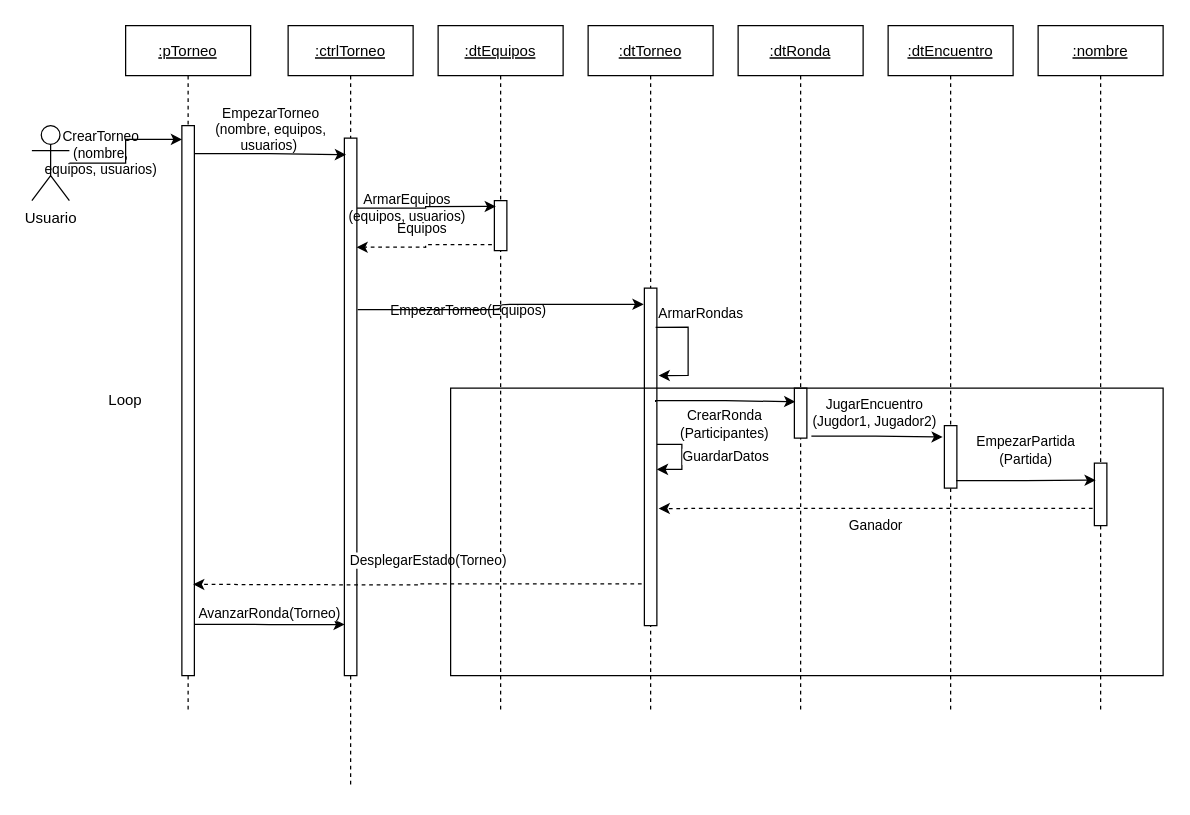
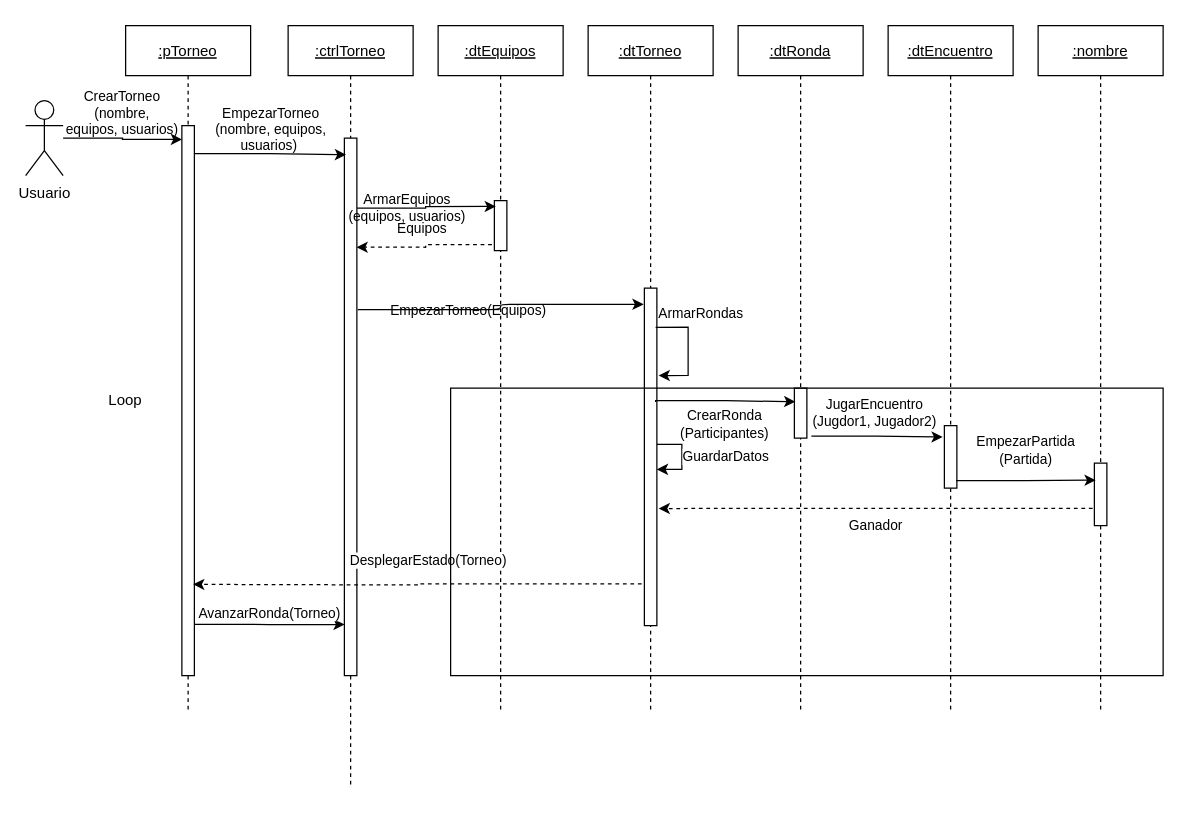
(51, 163) -> (44, 138)
